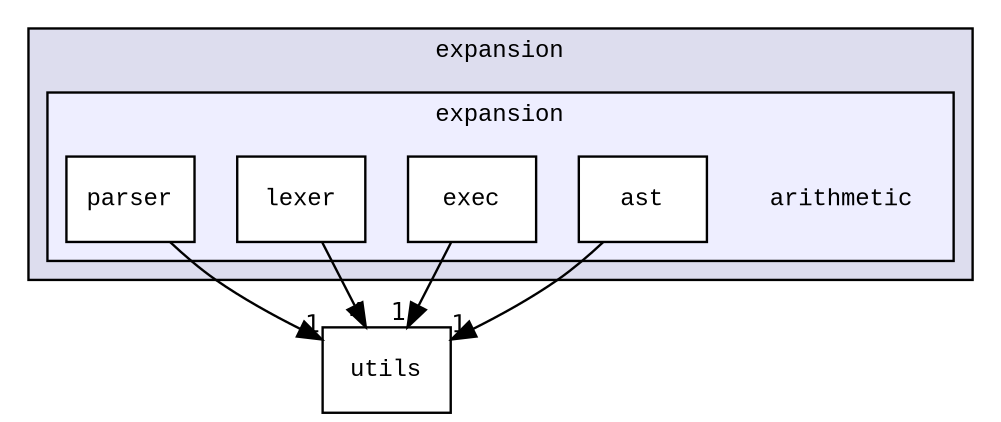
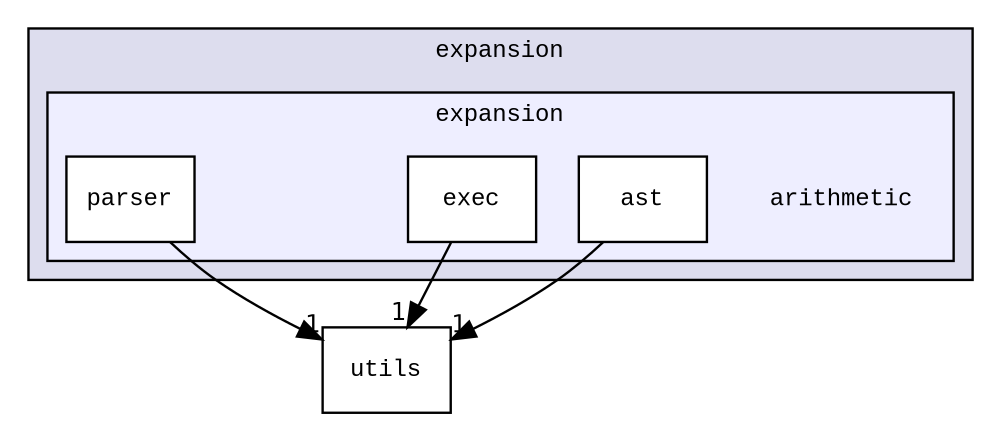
(301, 199) -> none
